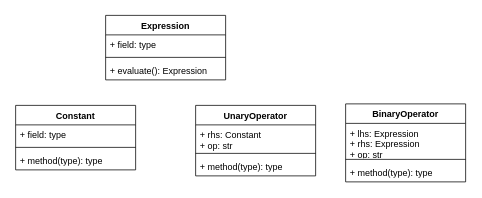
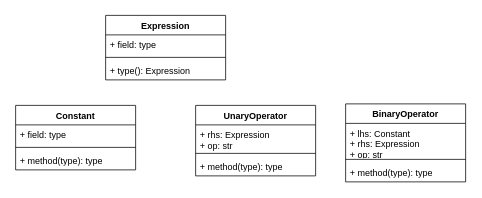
(165, 71) -> (156, 71)
(234, 141) -> (238, 141)
(388, 145) -> (388, 145)
